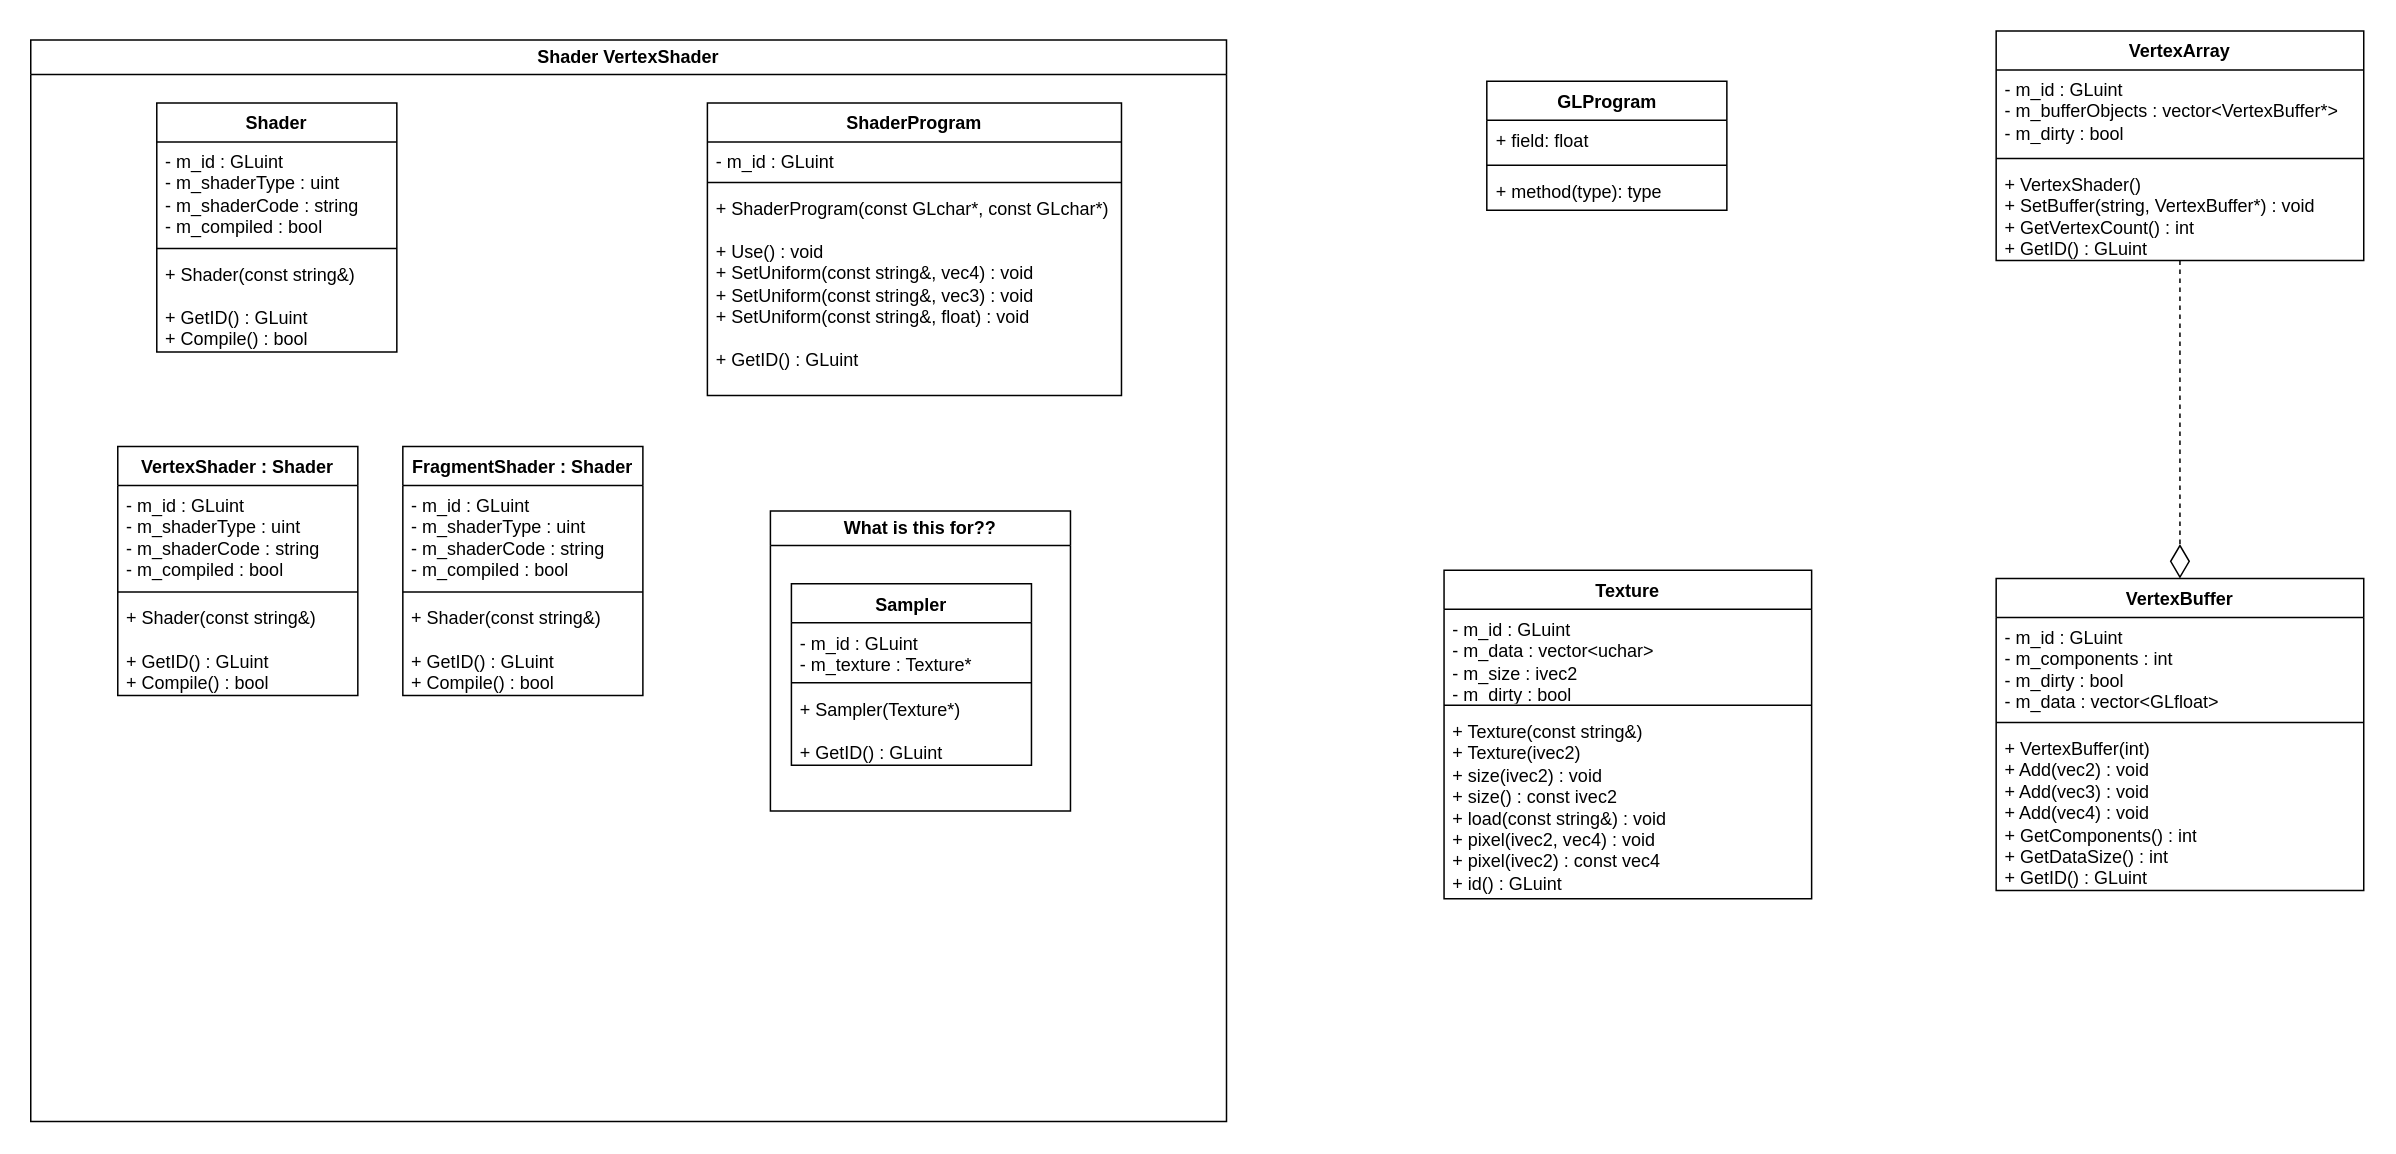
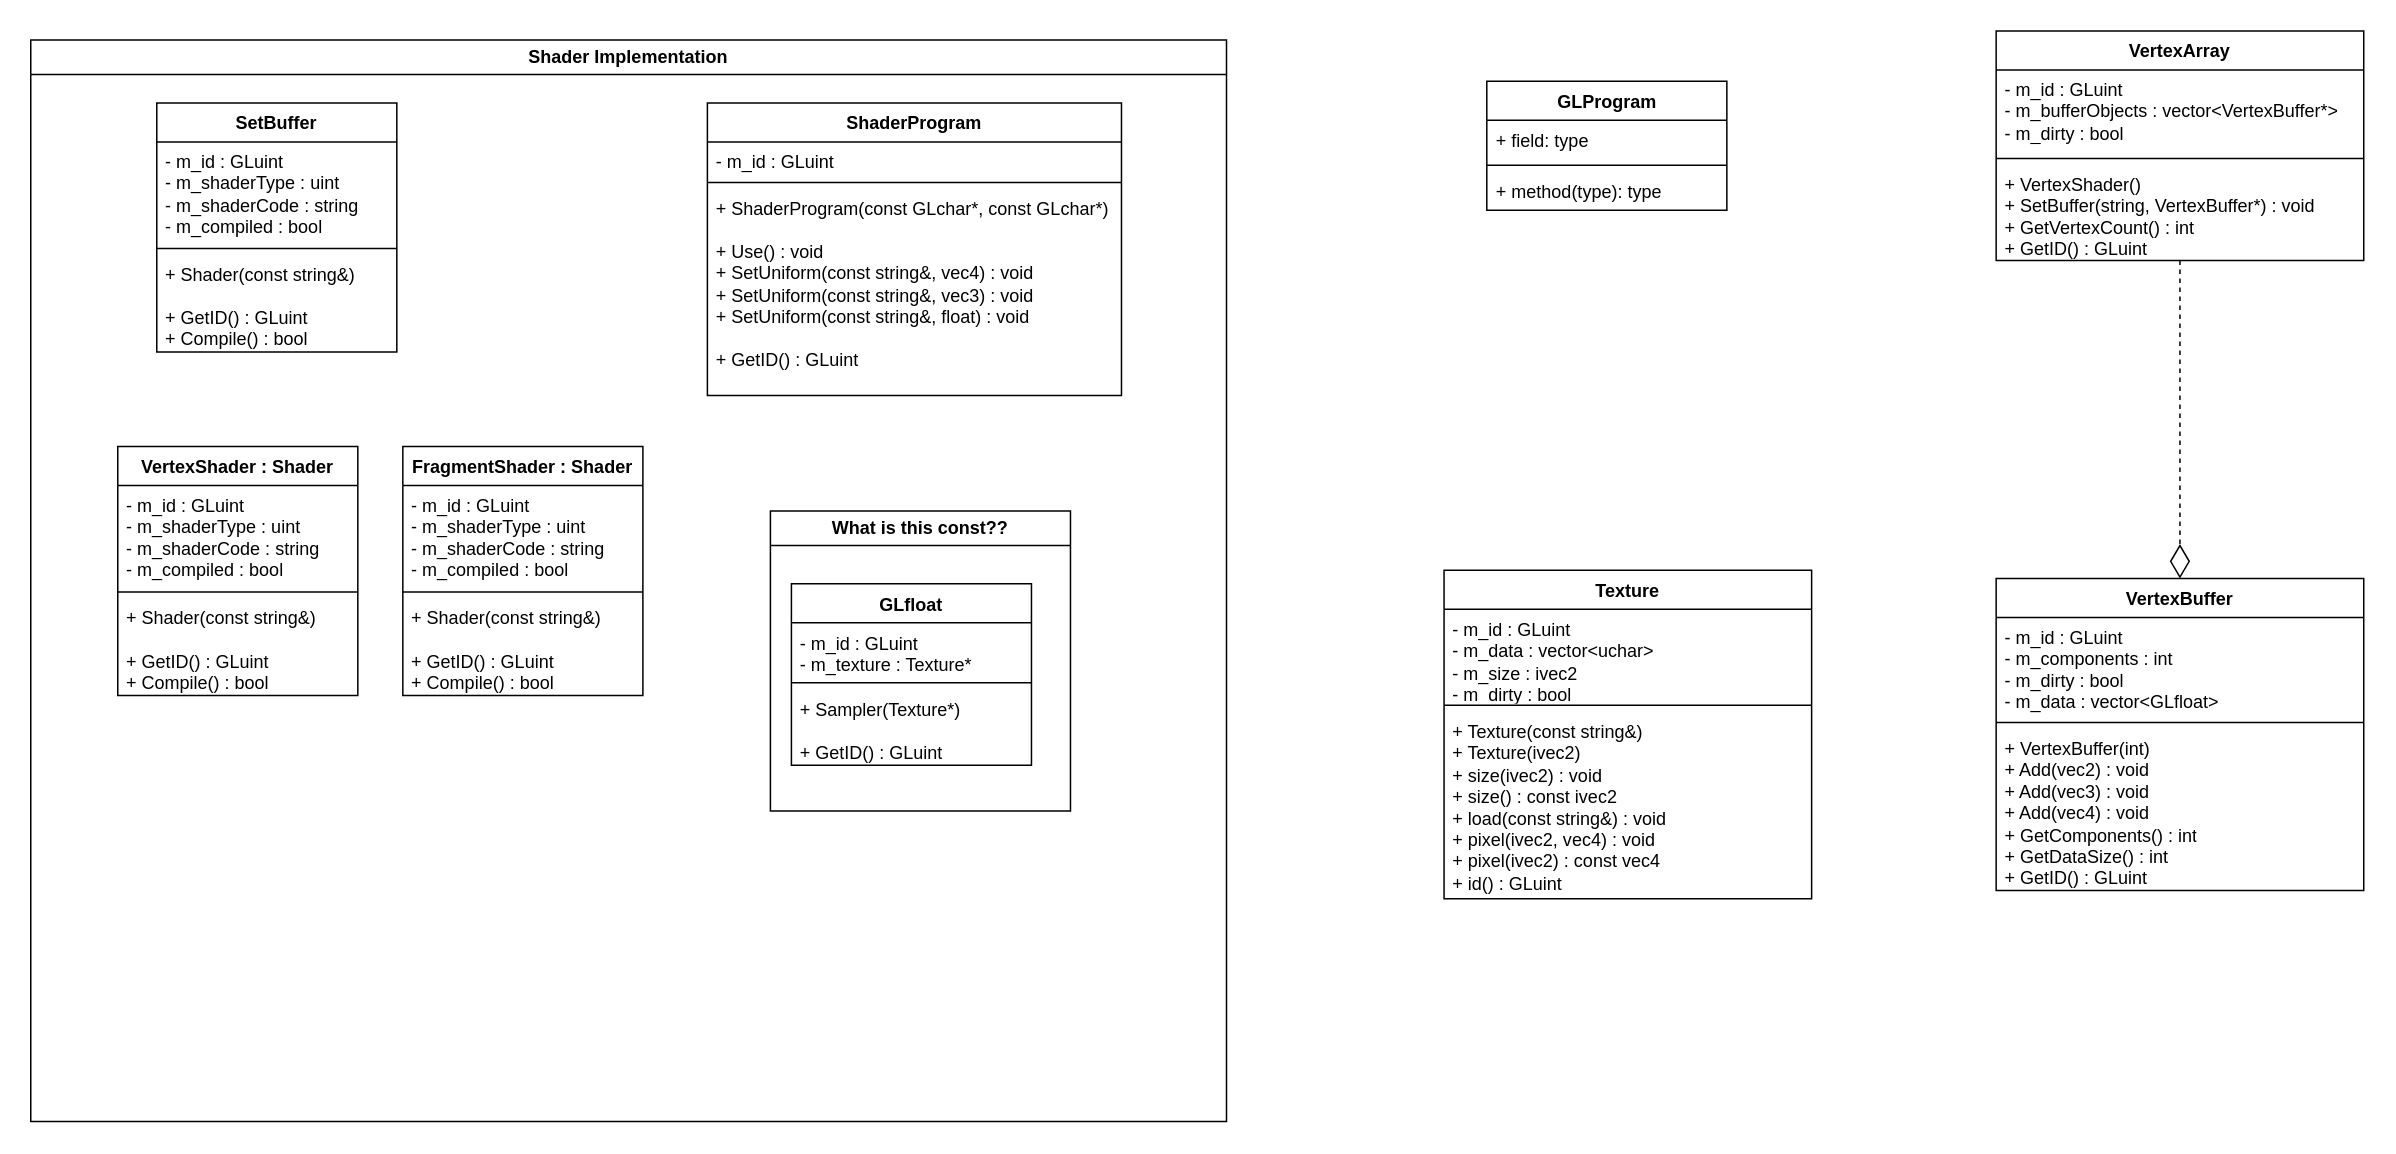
(629, 58) -> (629, 58)
(277, 124) -> (277, 124)
(1553, 142) -> (1550, 142)
(920, 529) -> (920, 529)
(911, 606) -> (911, 606)
